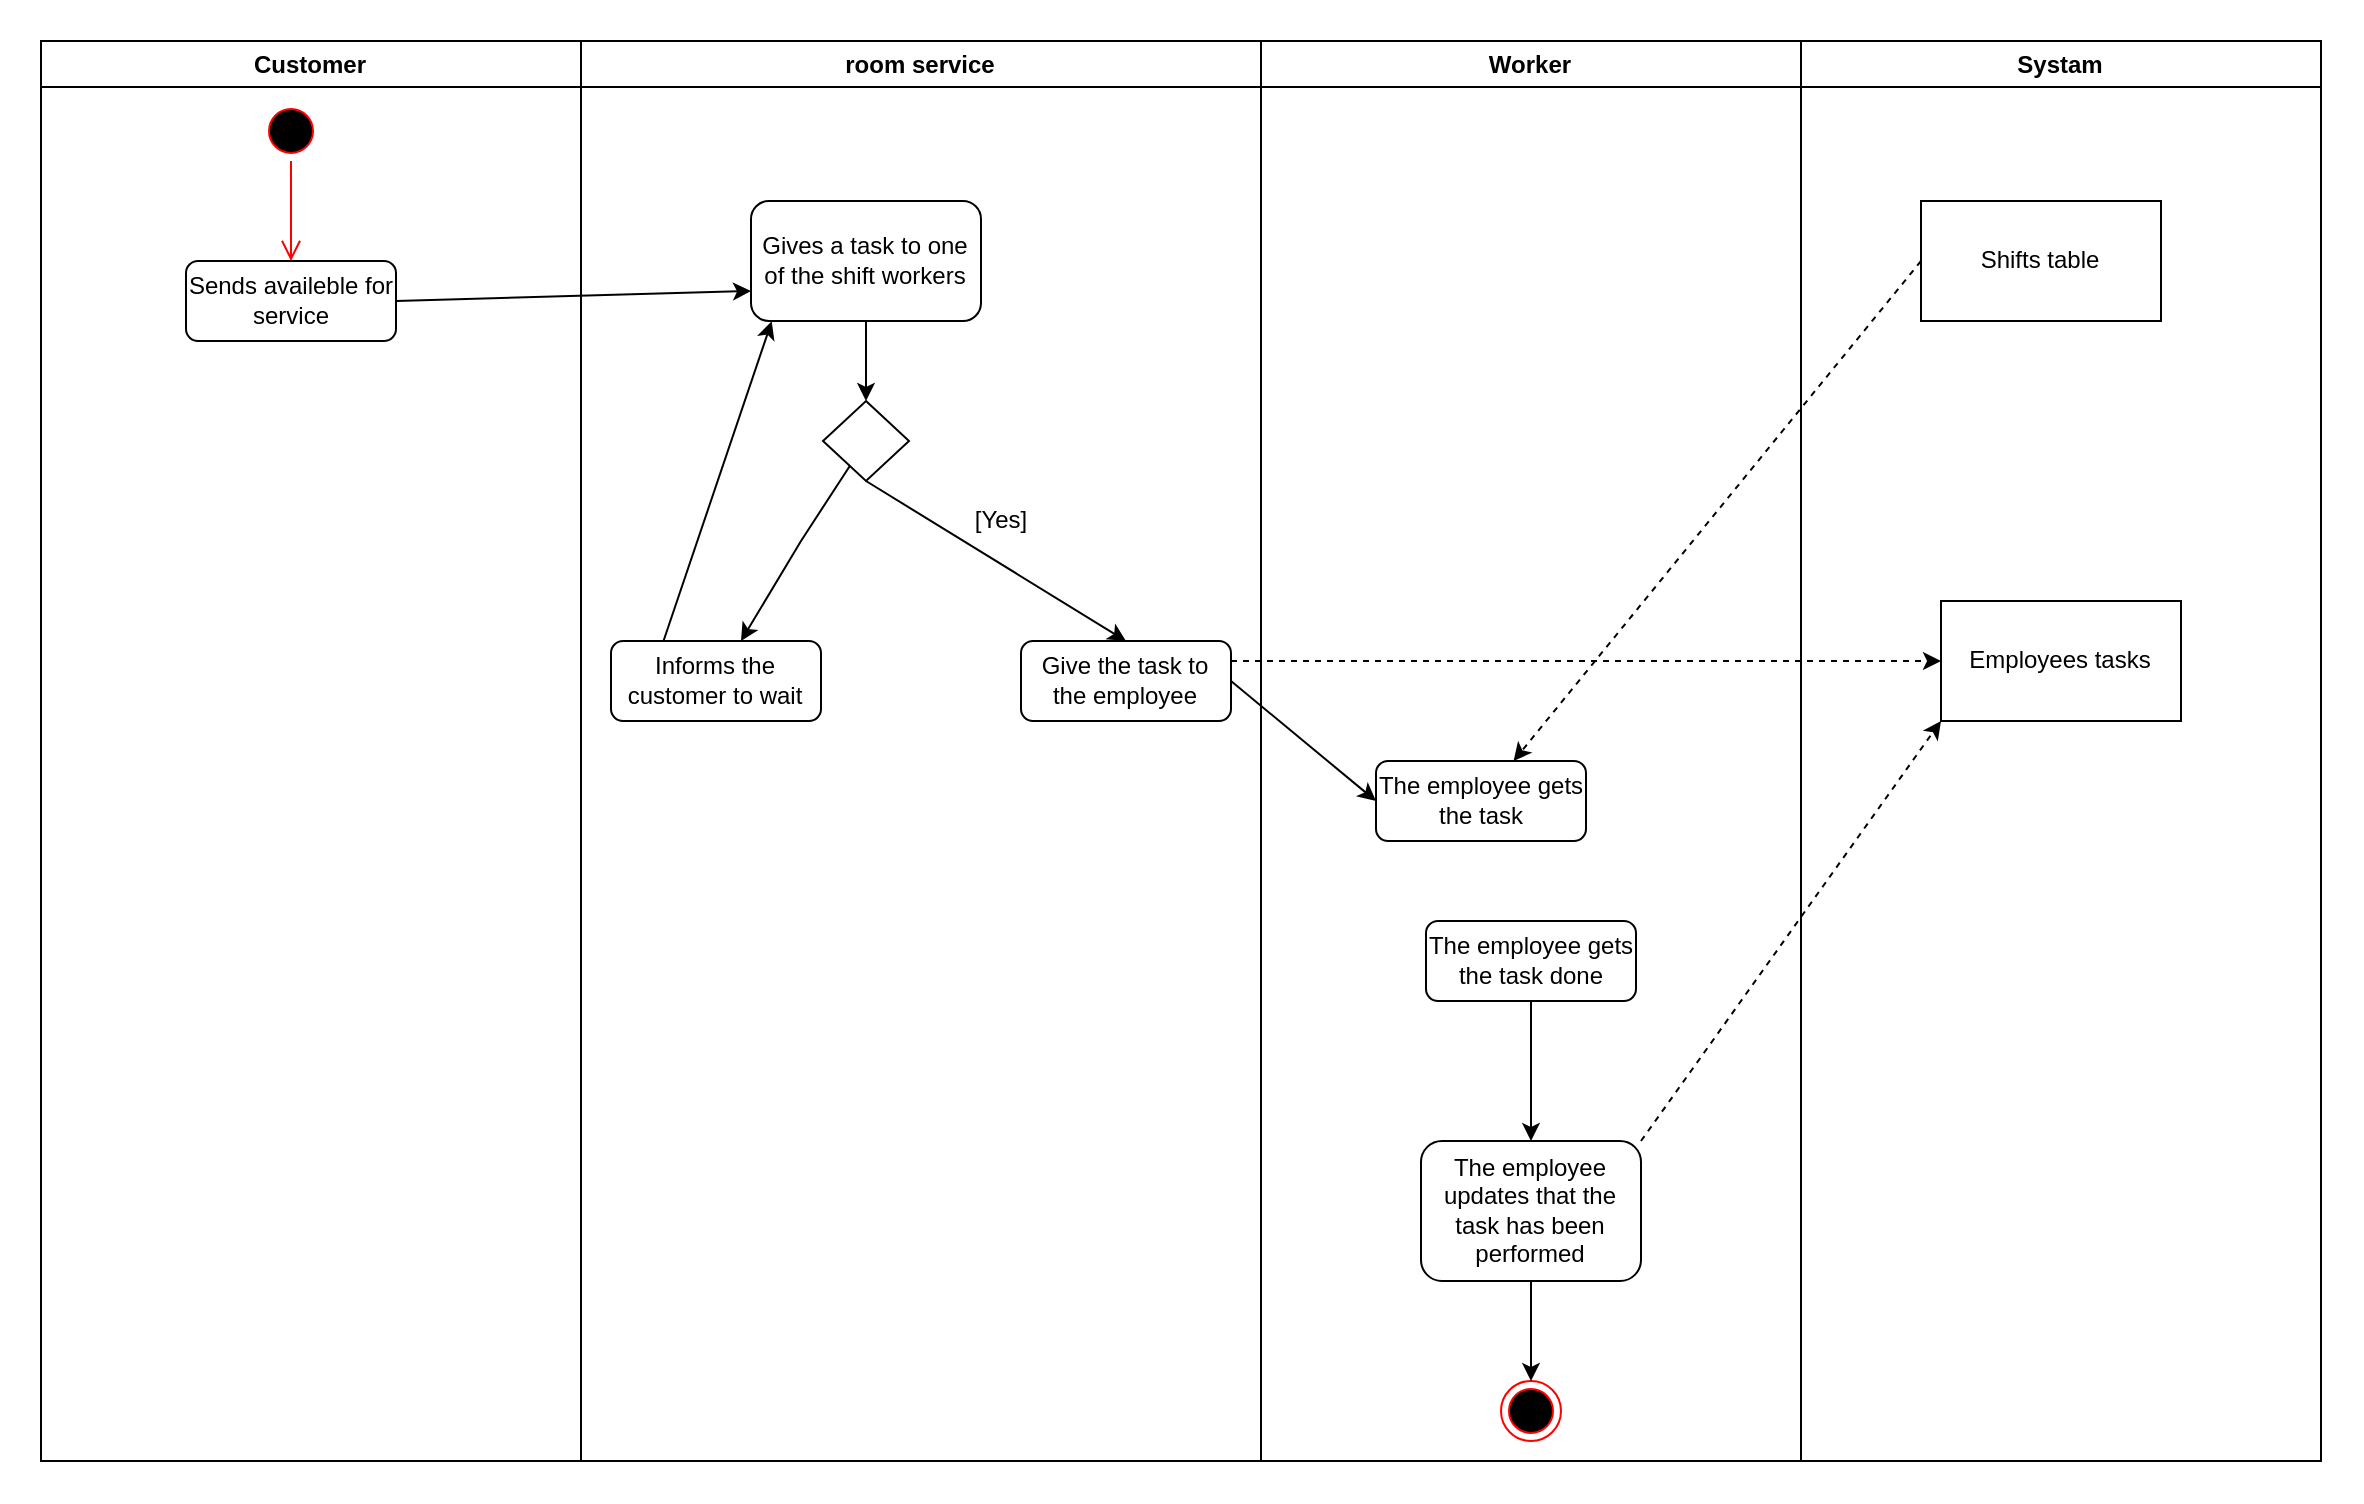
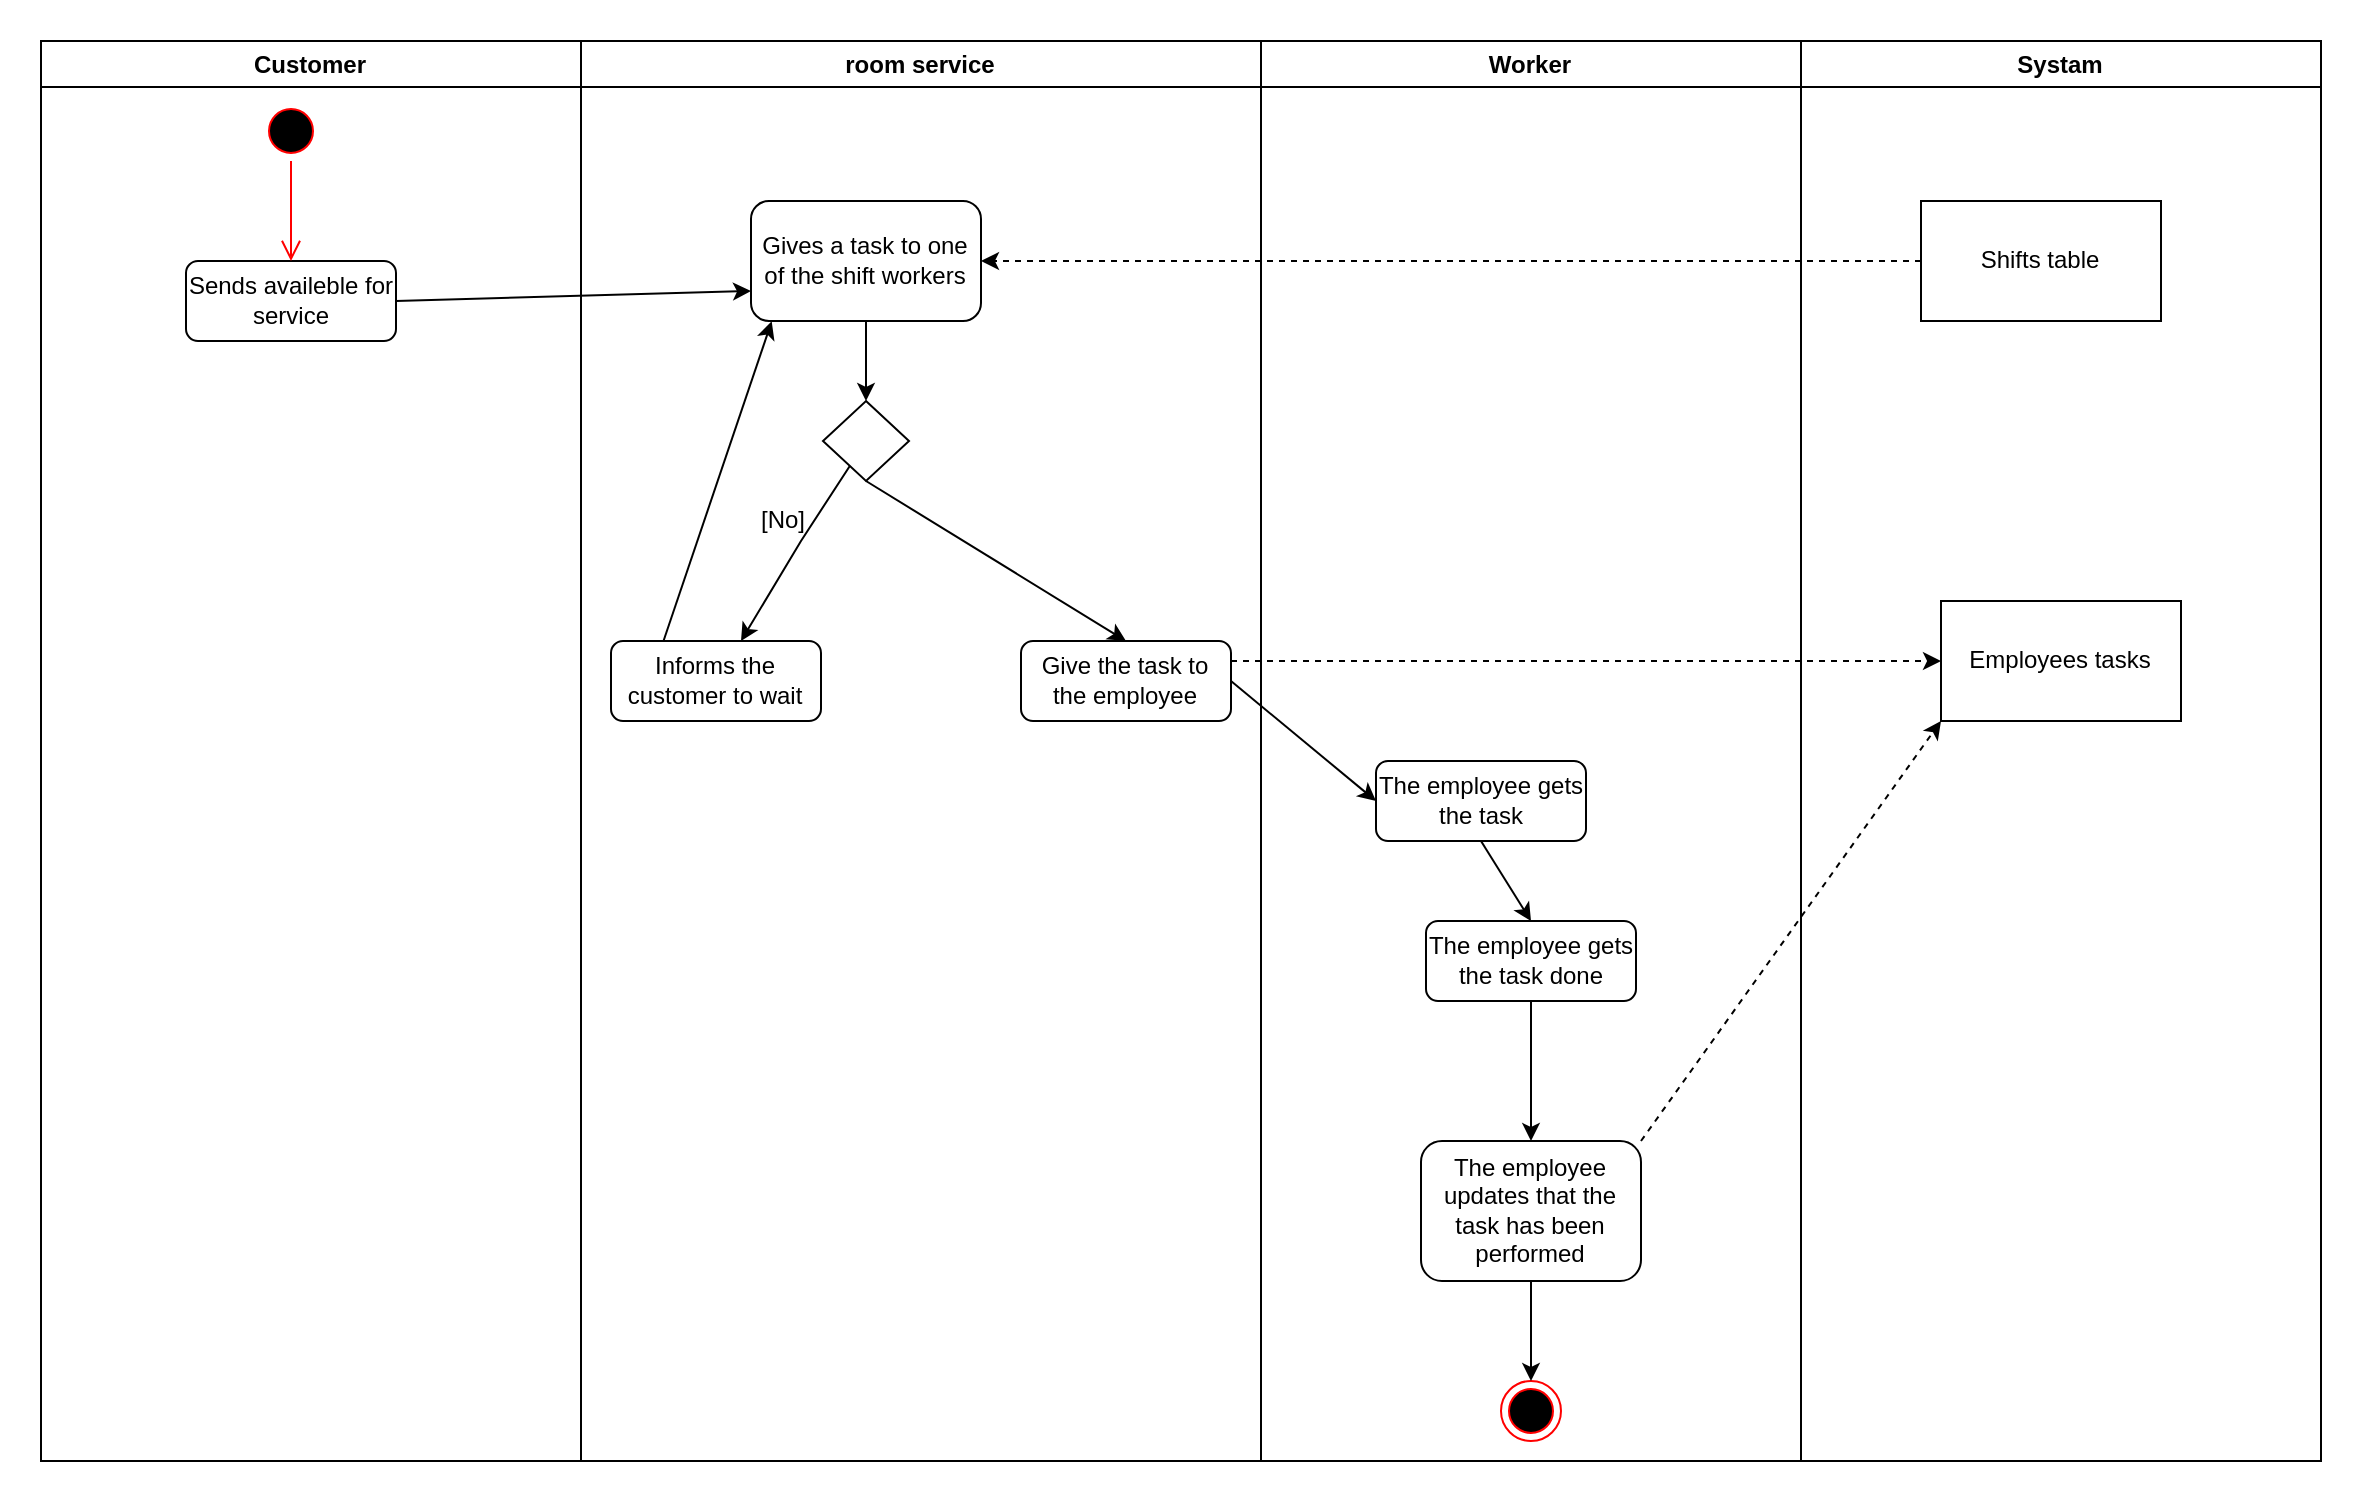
none -> (783, 521)
(1001, 521) -> none
(1697, 536) -> (1531, 261)
none -> (1502, 875)
